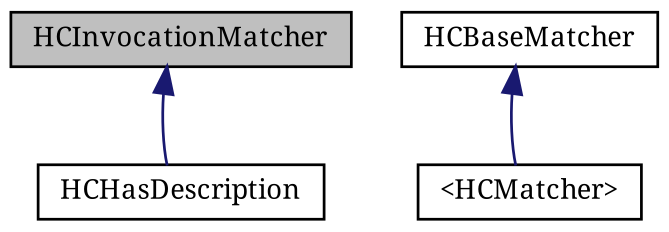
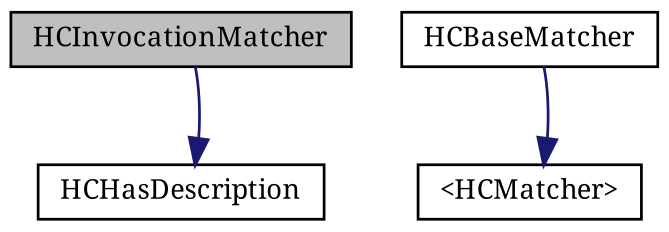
(163, 130) -> (199, 102)
(512, 130) -> (548, 102)
